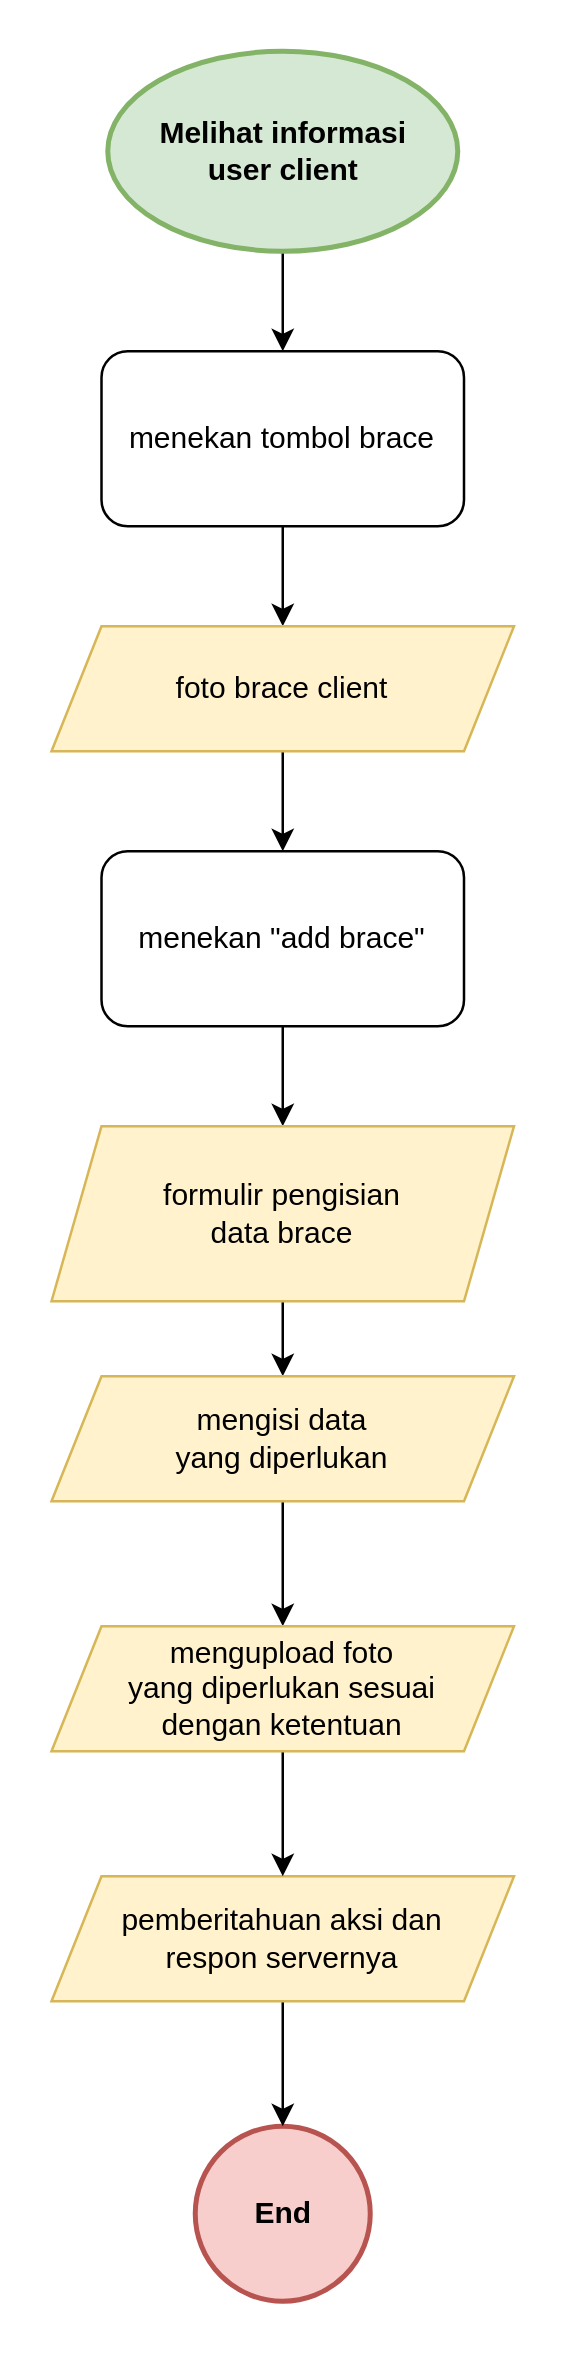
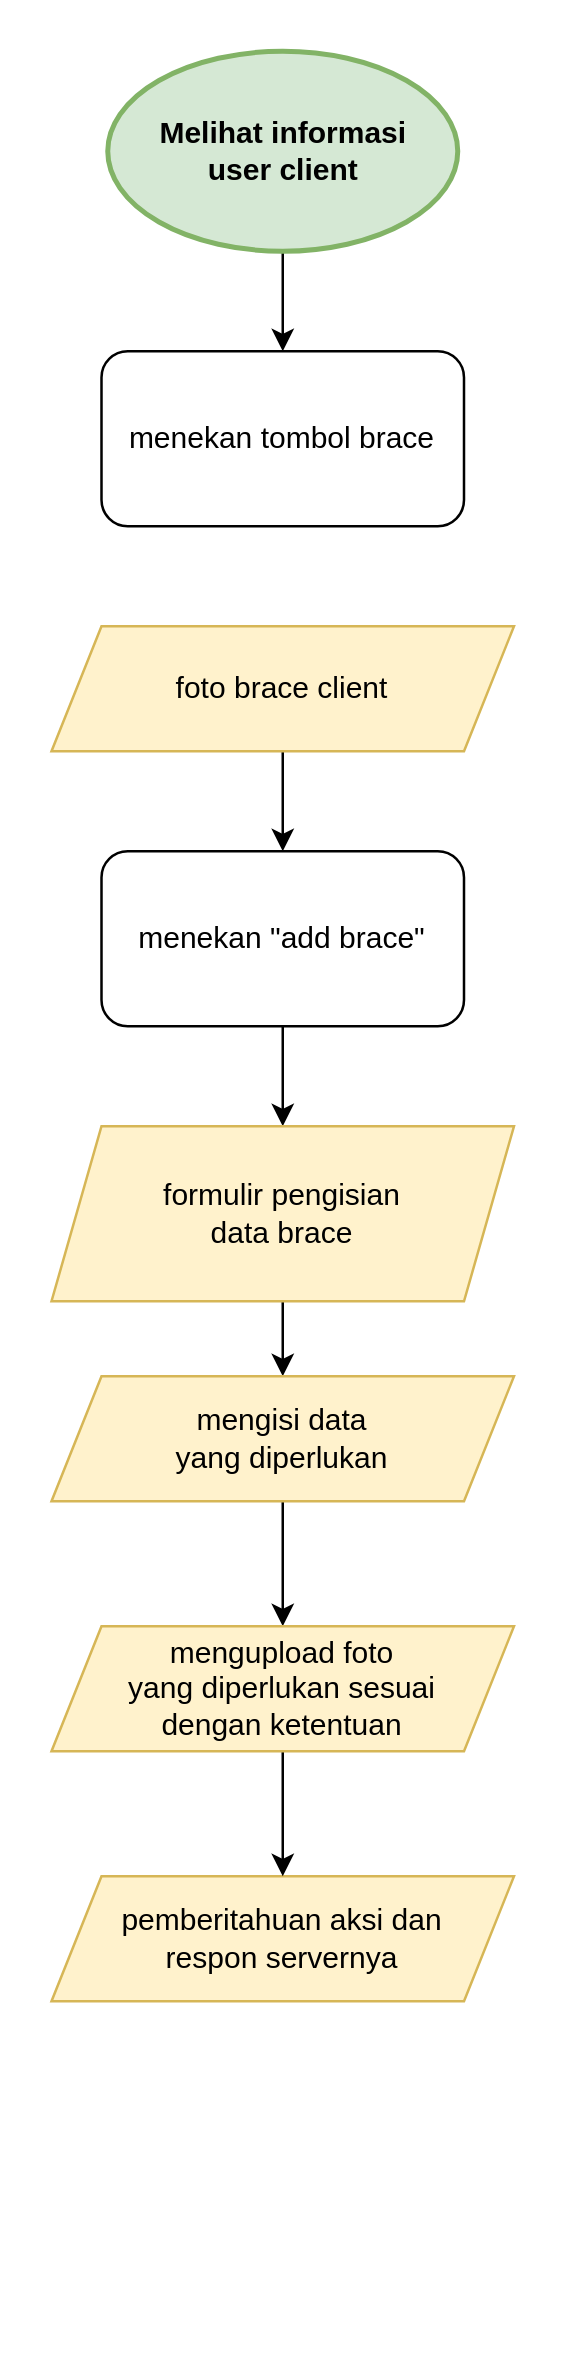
(283, 568) -> none
(283, 2055) -> none
(283, 2214) -> none
